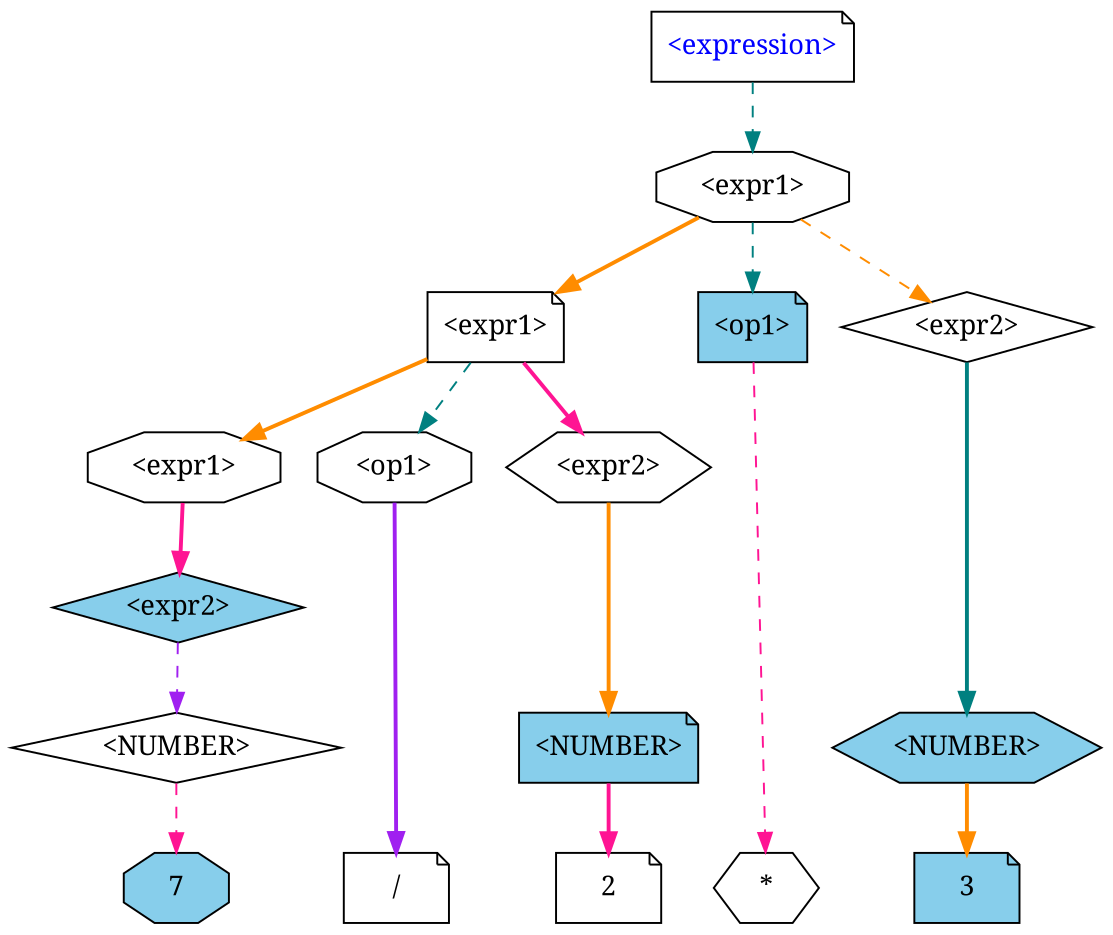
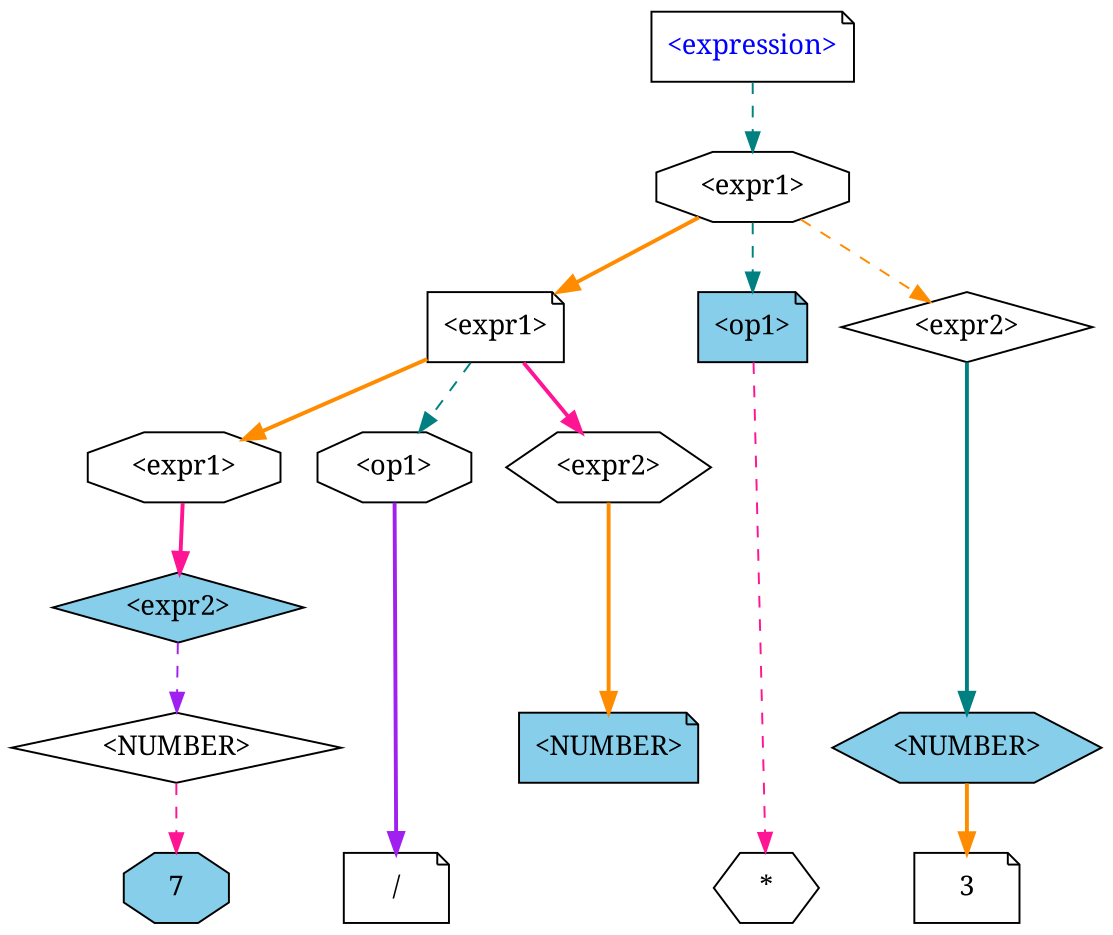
(609, 888) -> none
(967, 888) -> (967, 888)
